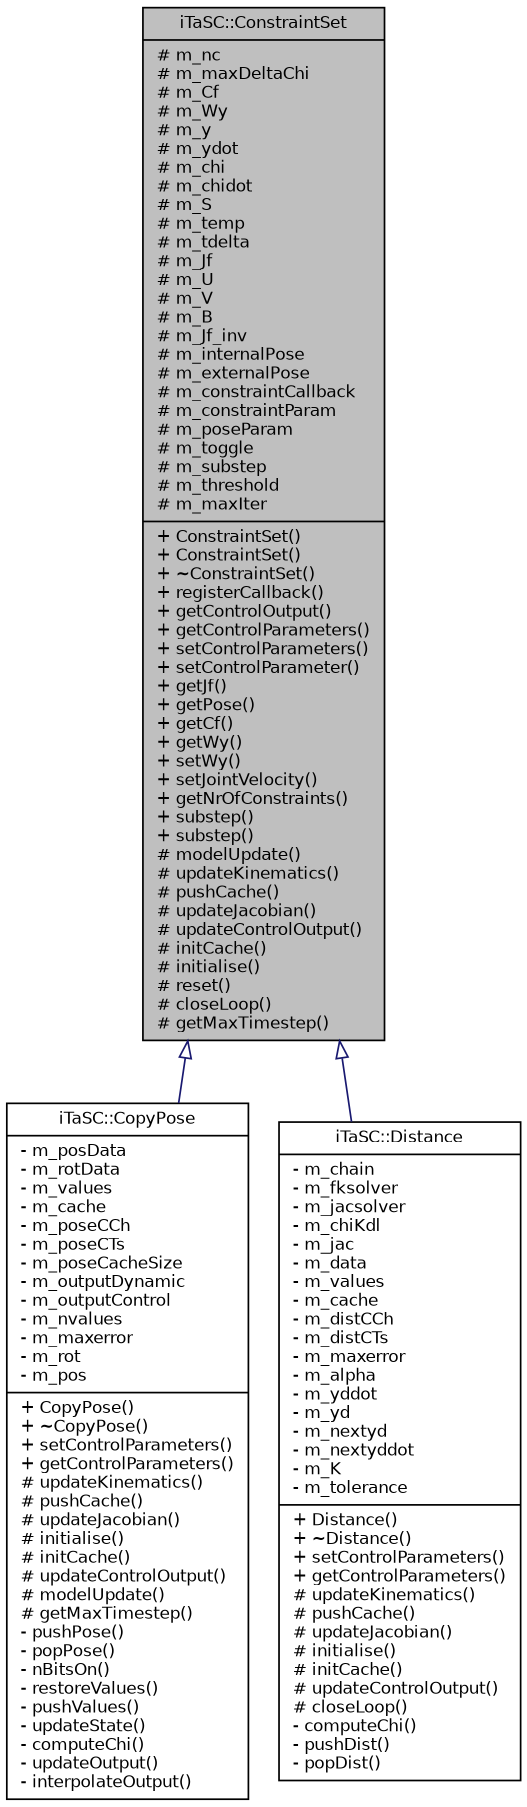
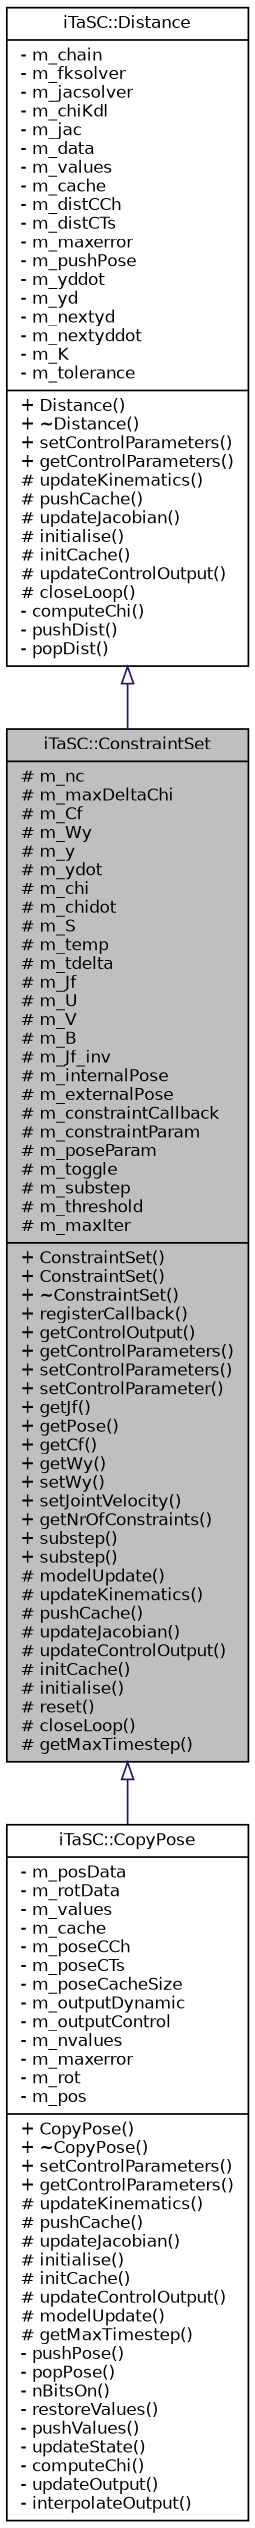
(347, 1090) -> (128, 707)
(334, 1376) -> (79, 261)
